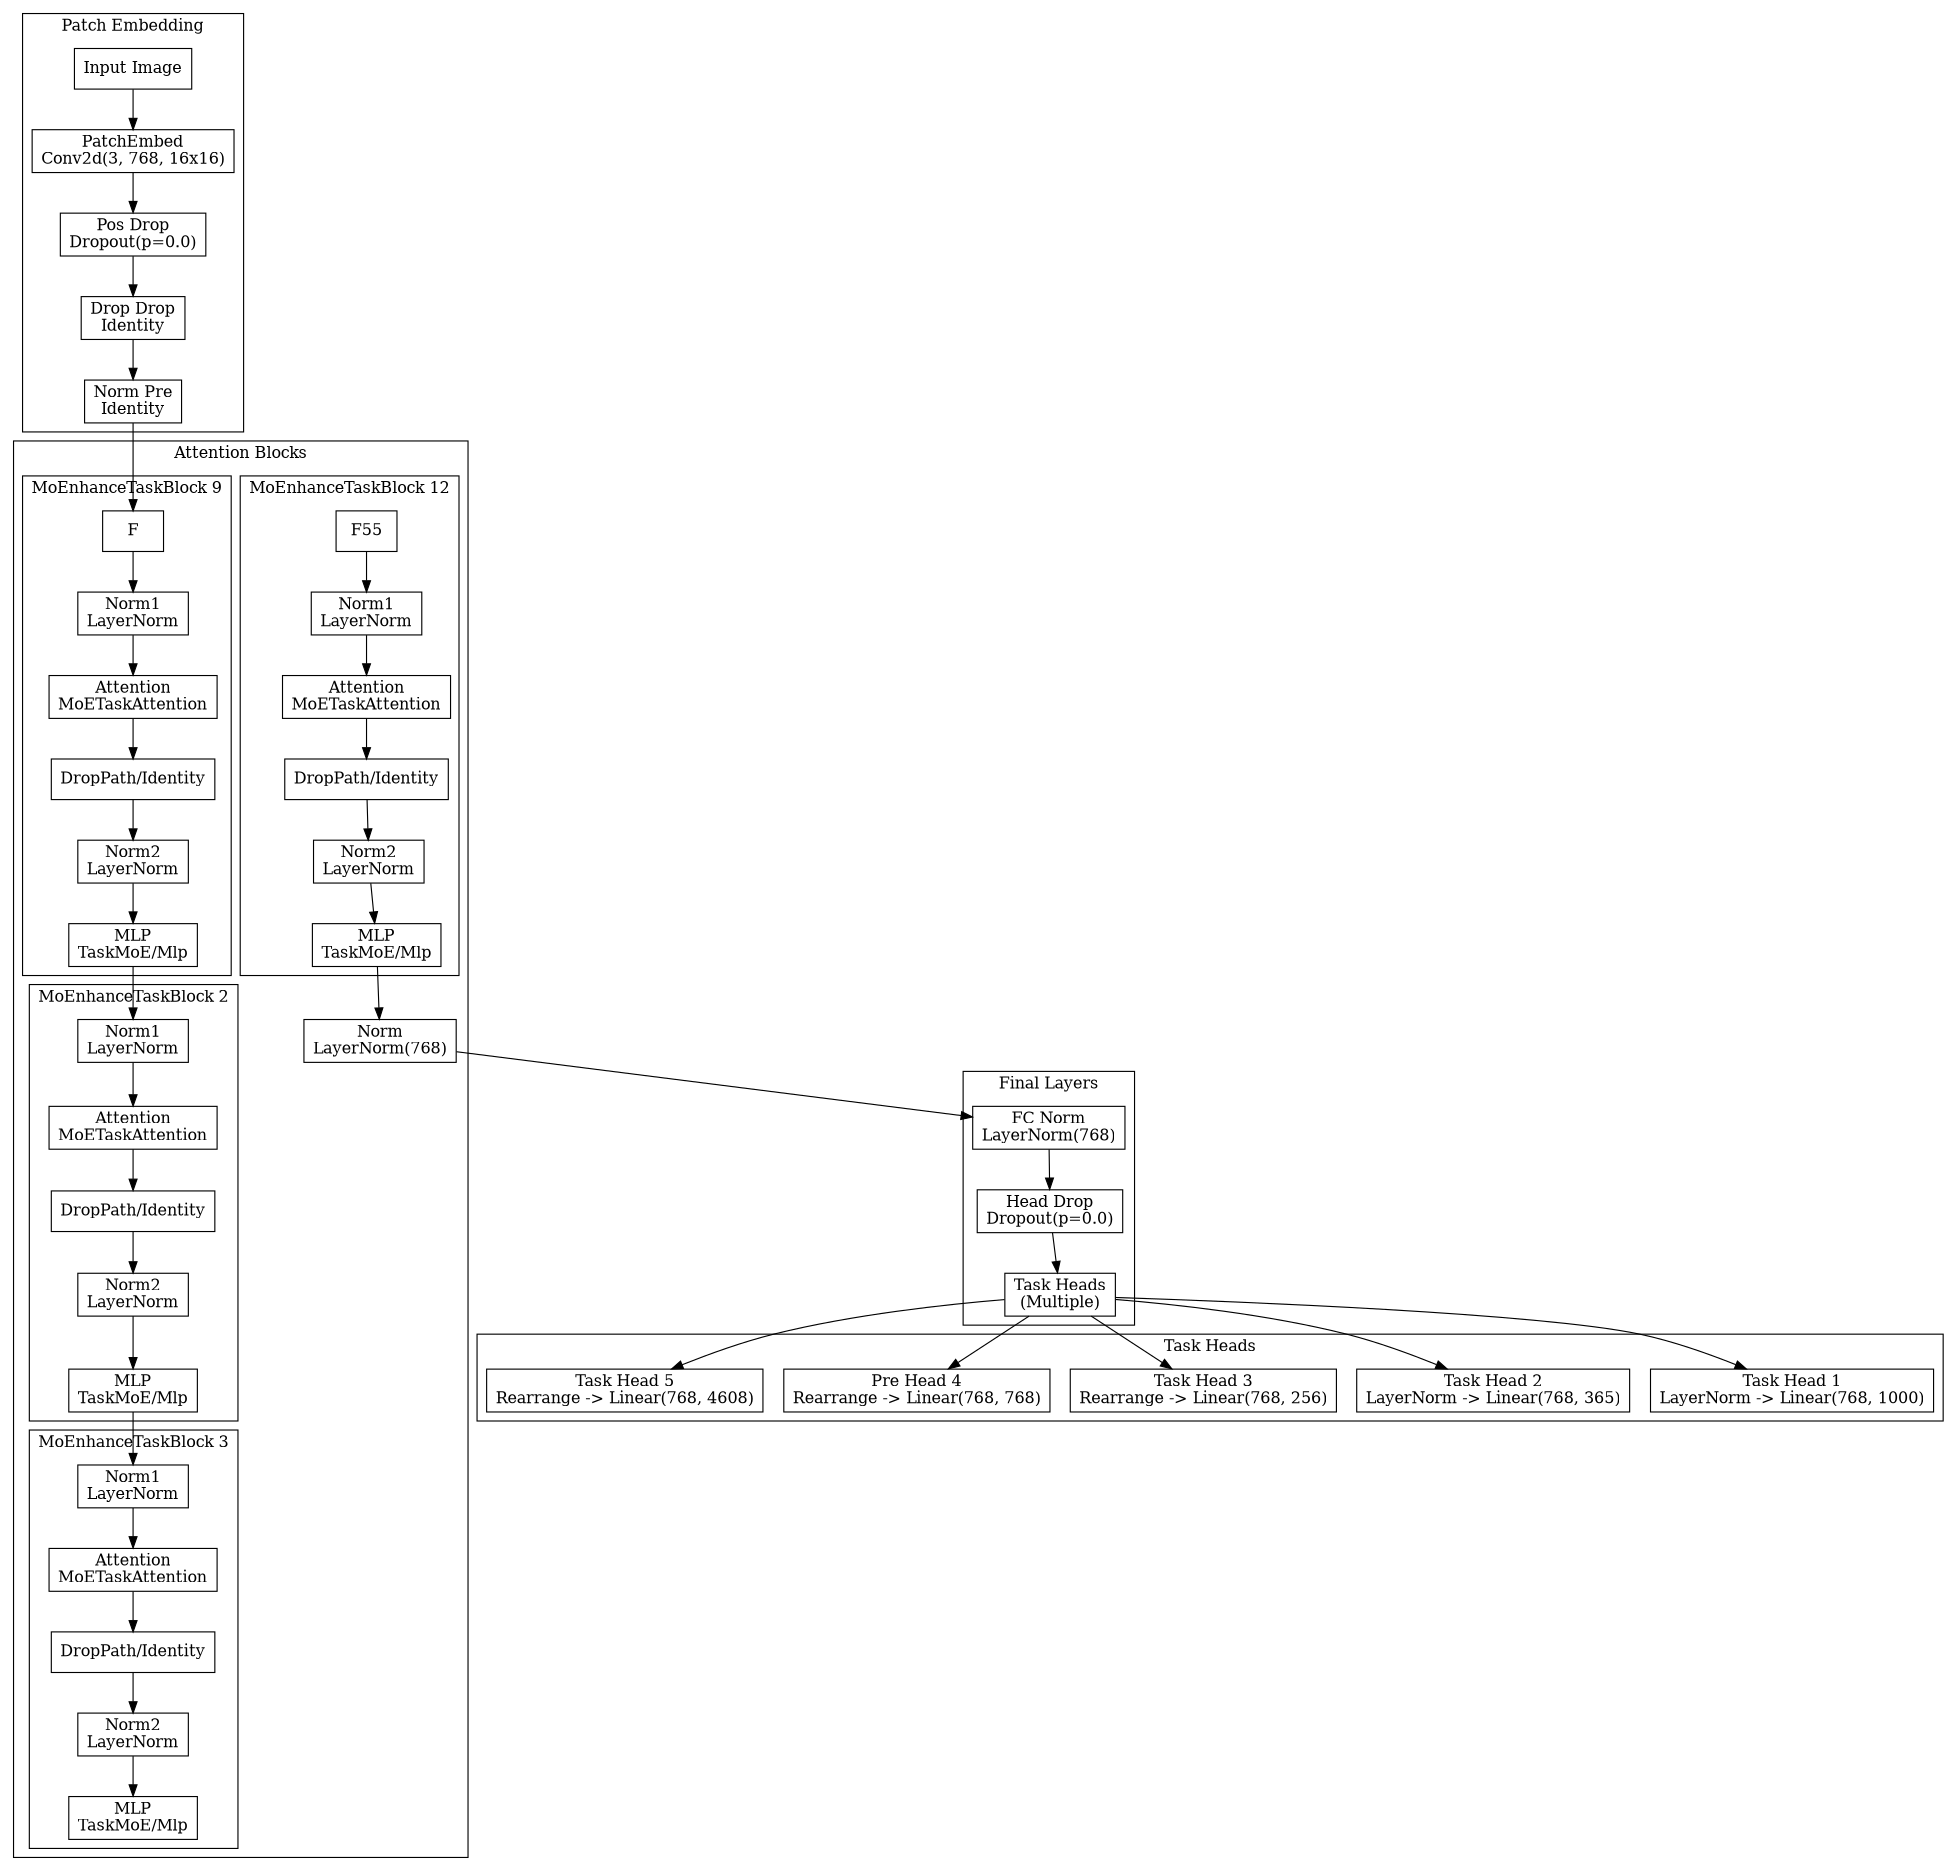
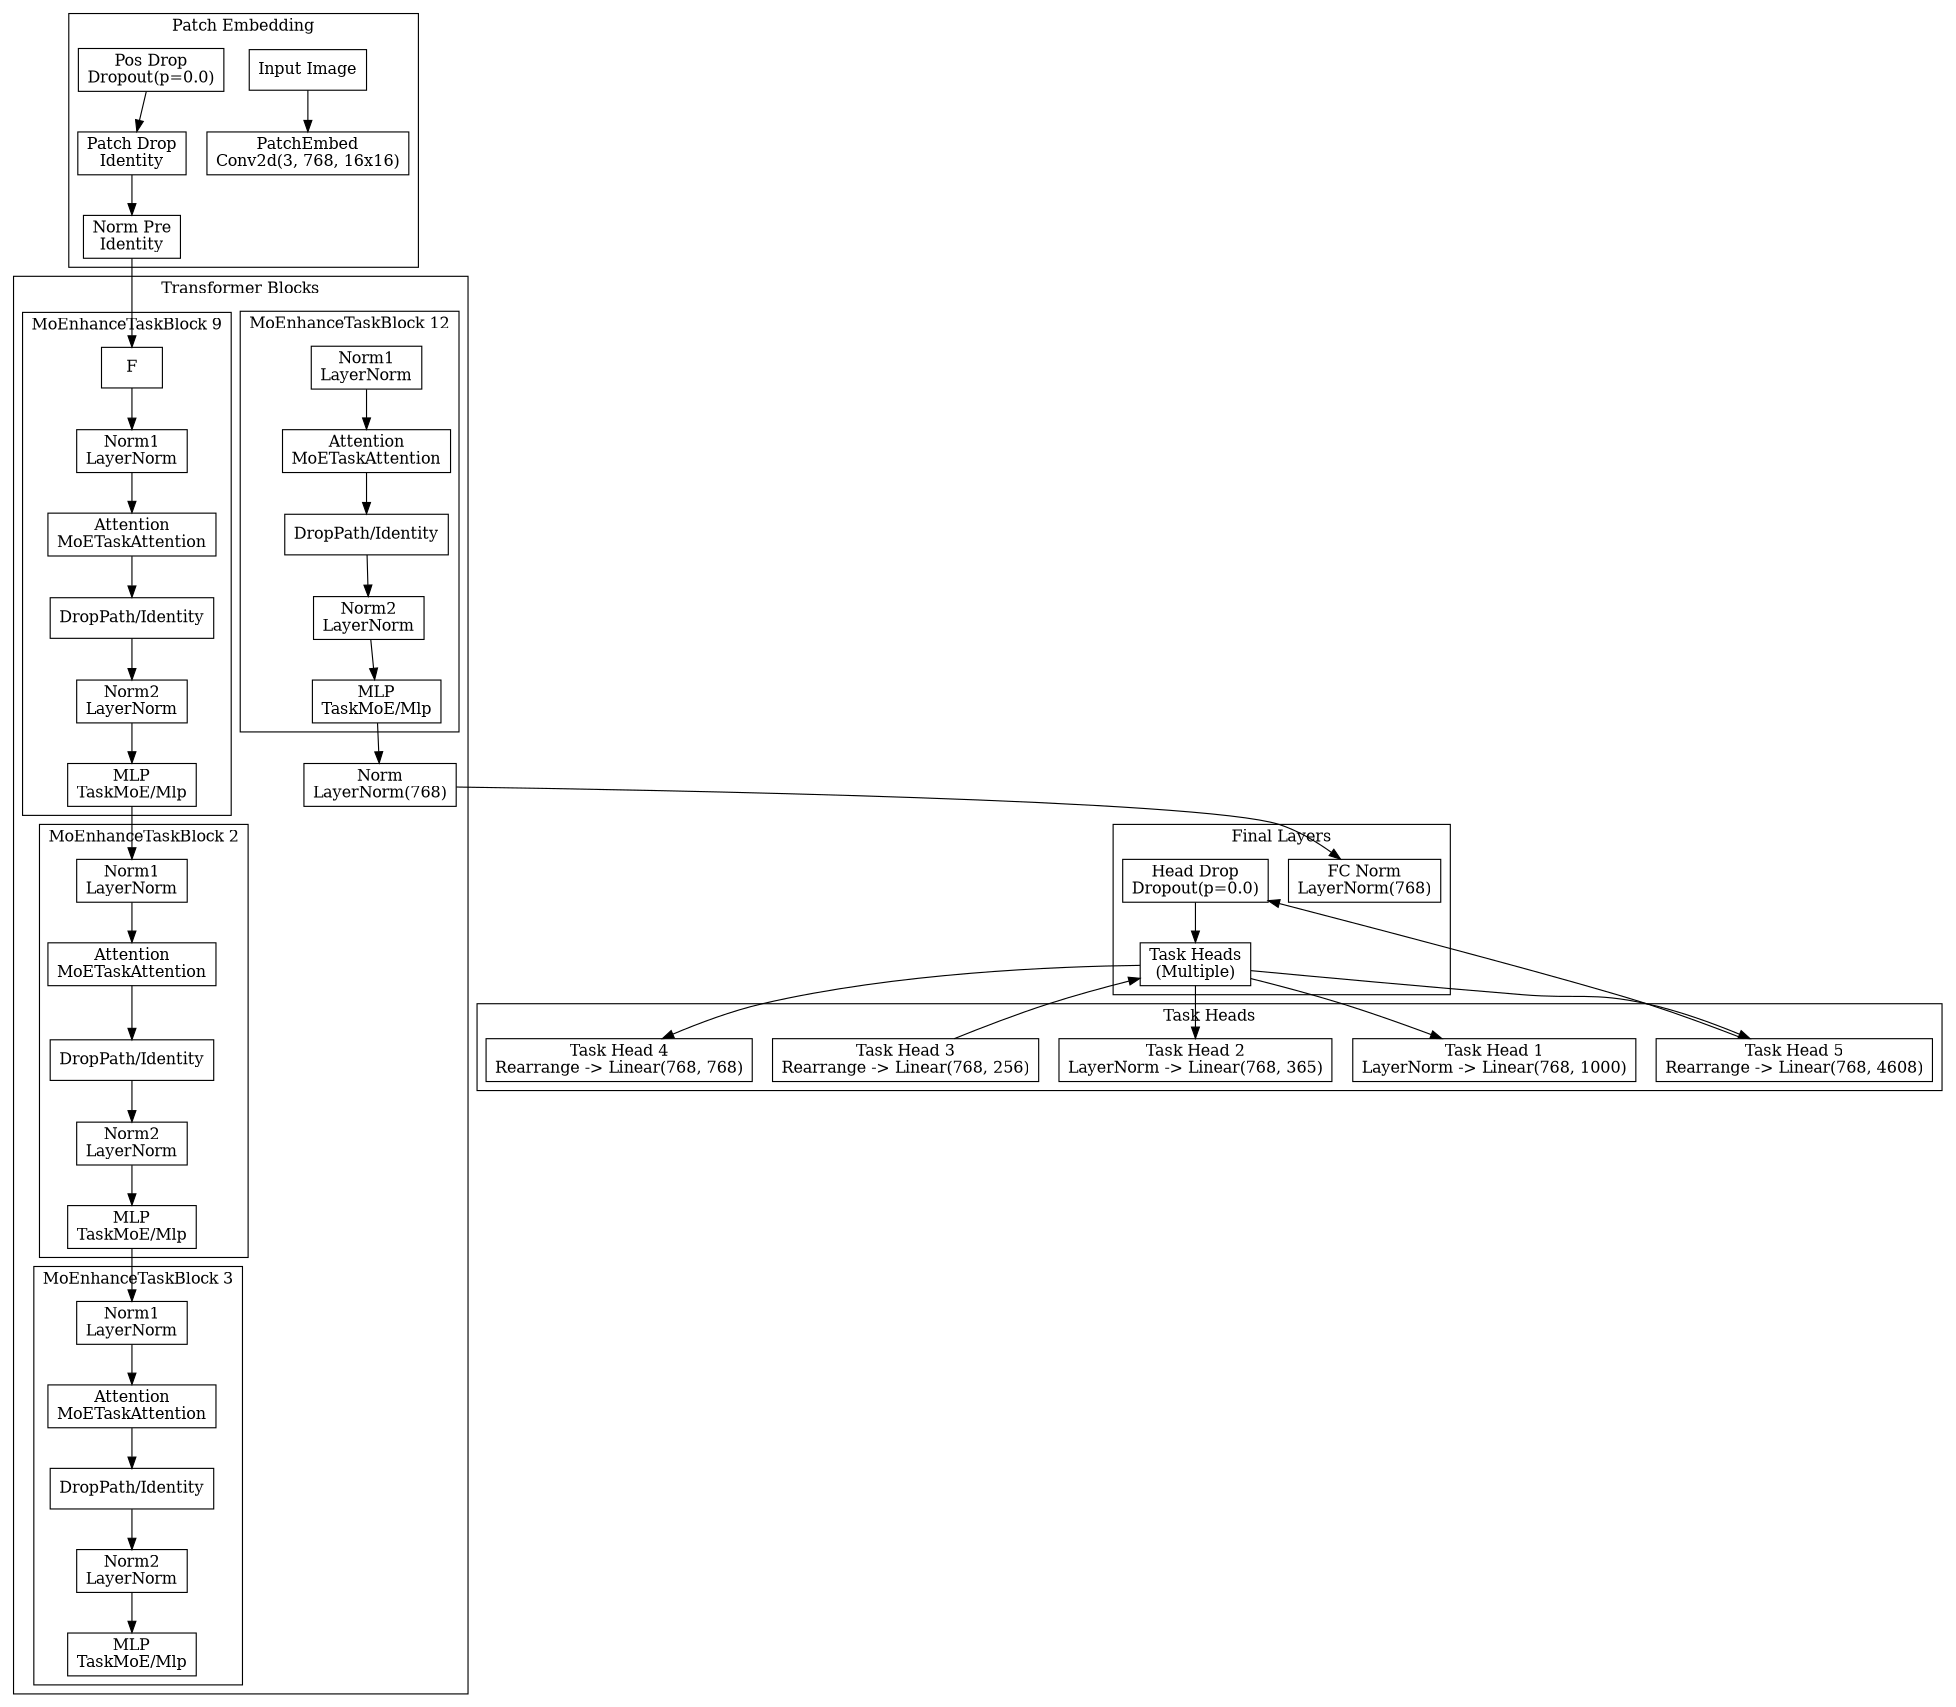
(133, 187) -> none
(133, 318) -> (132, 153)
(241, 454) -> (241, 289)
(367, 531) -> none
(1049, 1164) -> (1513, 965)
(1130, 1342) -> (1027, 1011)
(917, 1391) -> (619, 1060)
